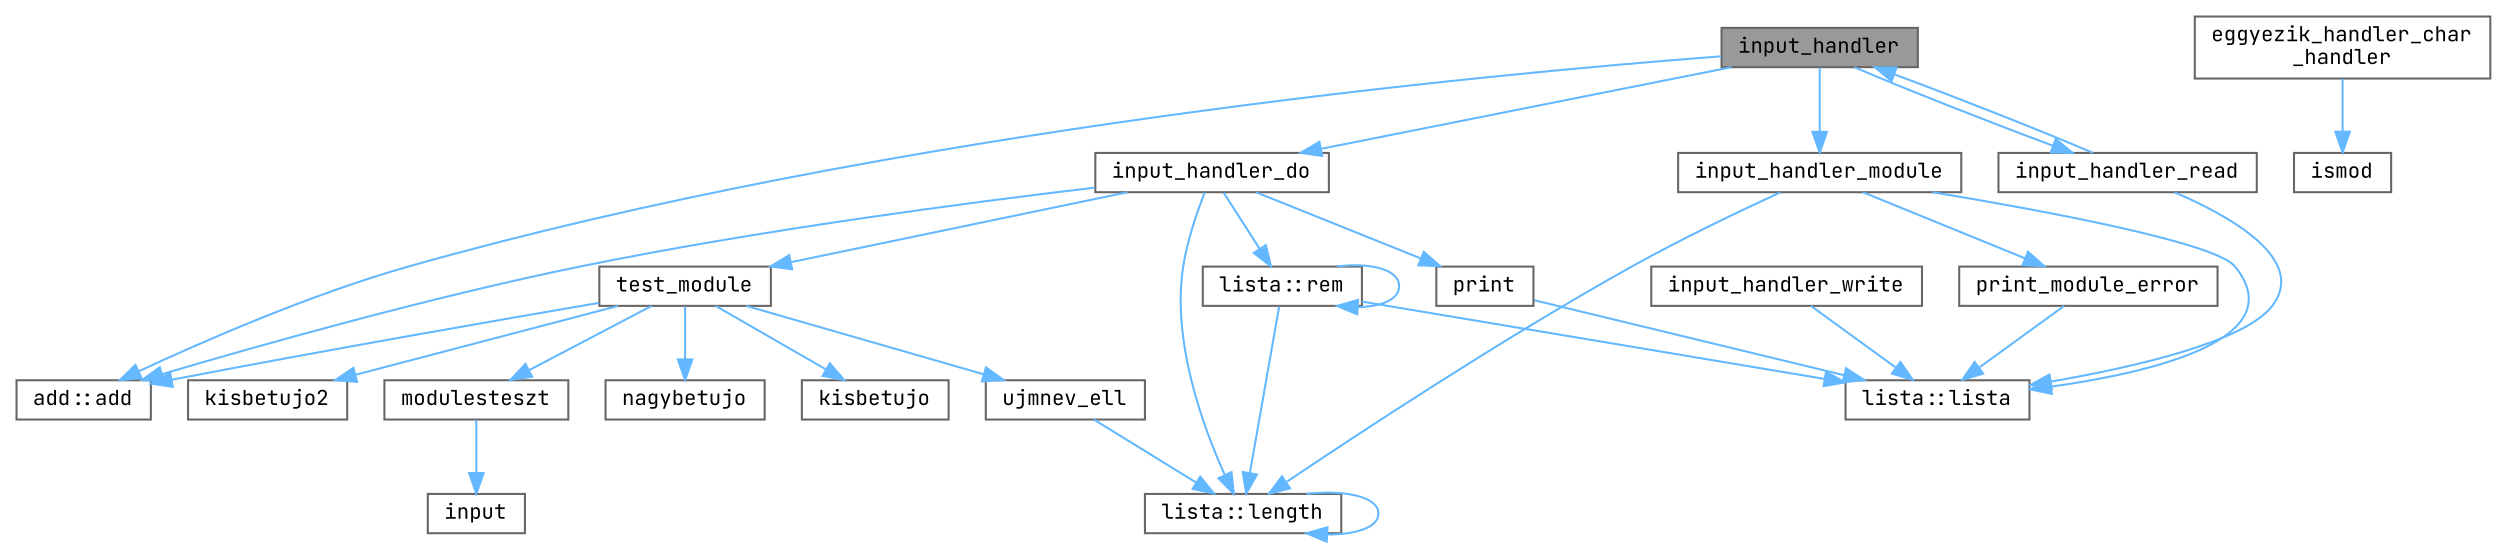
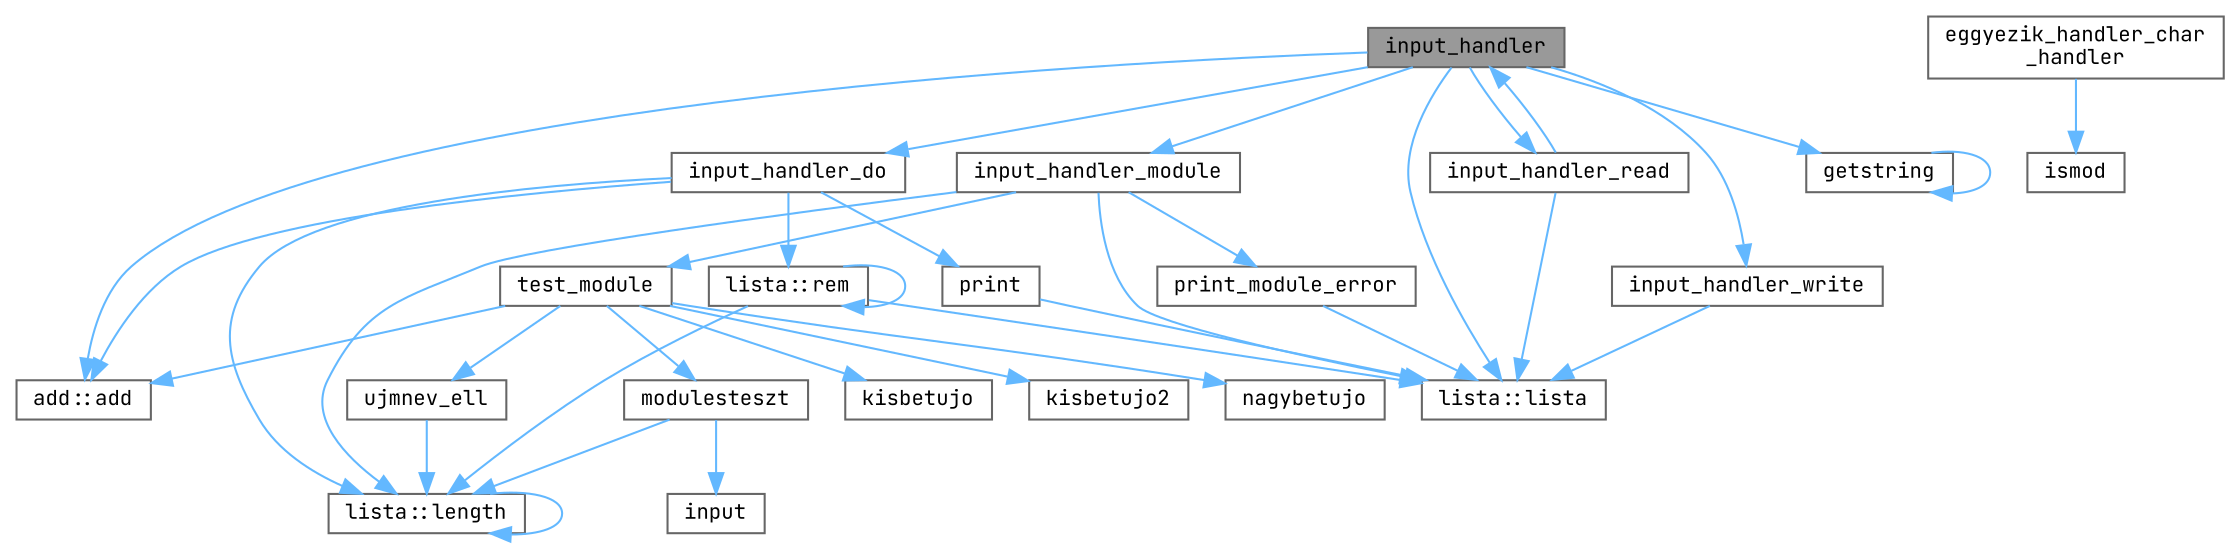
none -> (1677, 127)
none -> (1880, 173)
none -> (1418, 218)
(959, 227) -> (853, 227)
none -> (582, 453)
